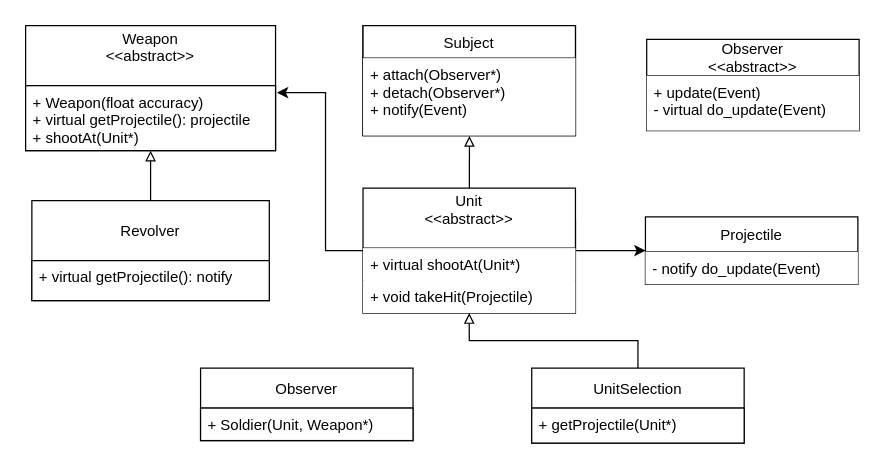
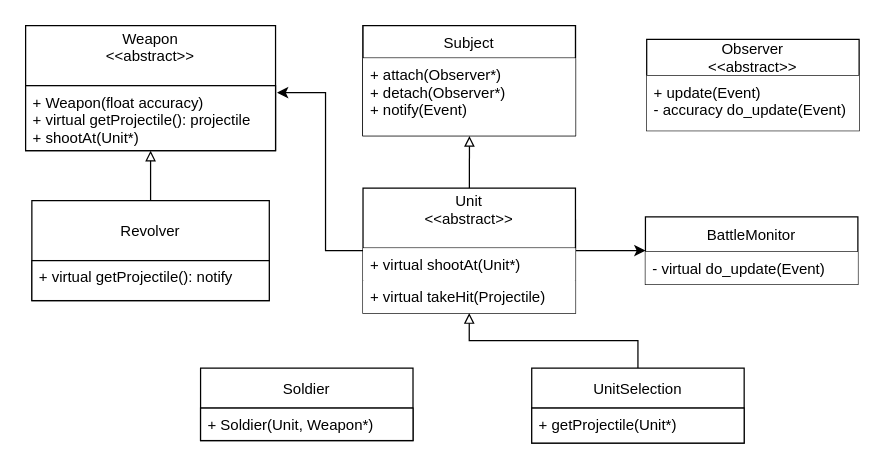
(715, 93) -> (715, 93)
(751, 235) -> (751, 235)
(752, 269) -> (754, 269)
(468, 298) -> (478, 298)
(306, 389) -> (306, 389)
